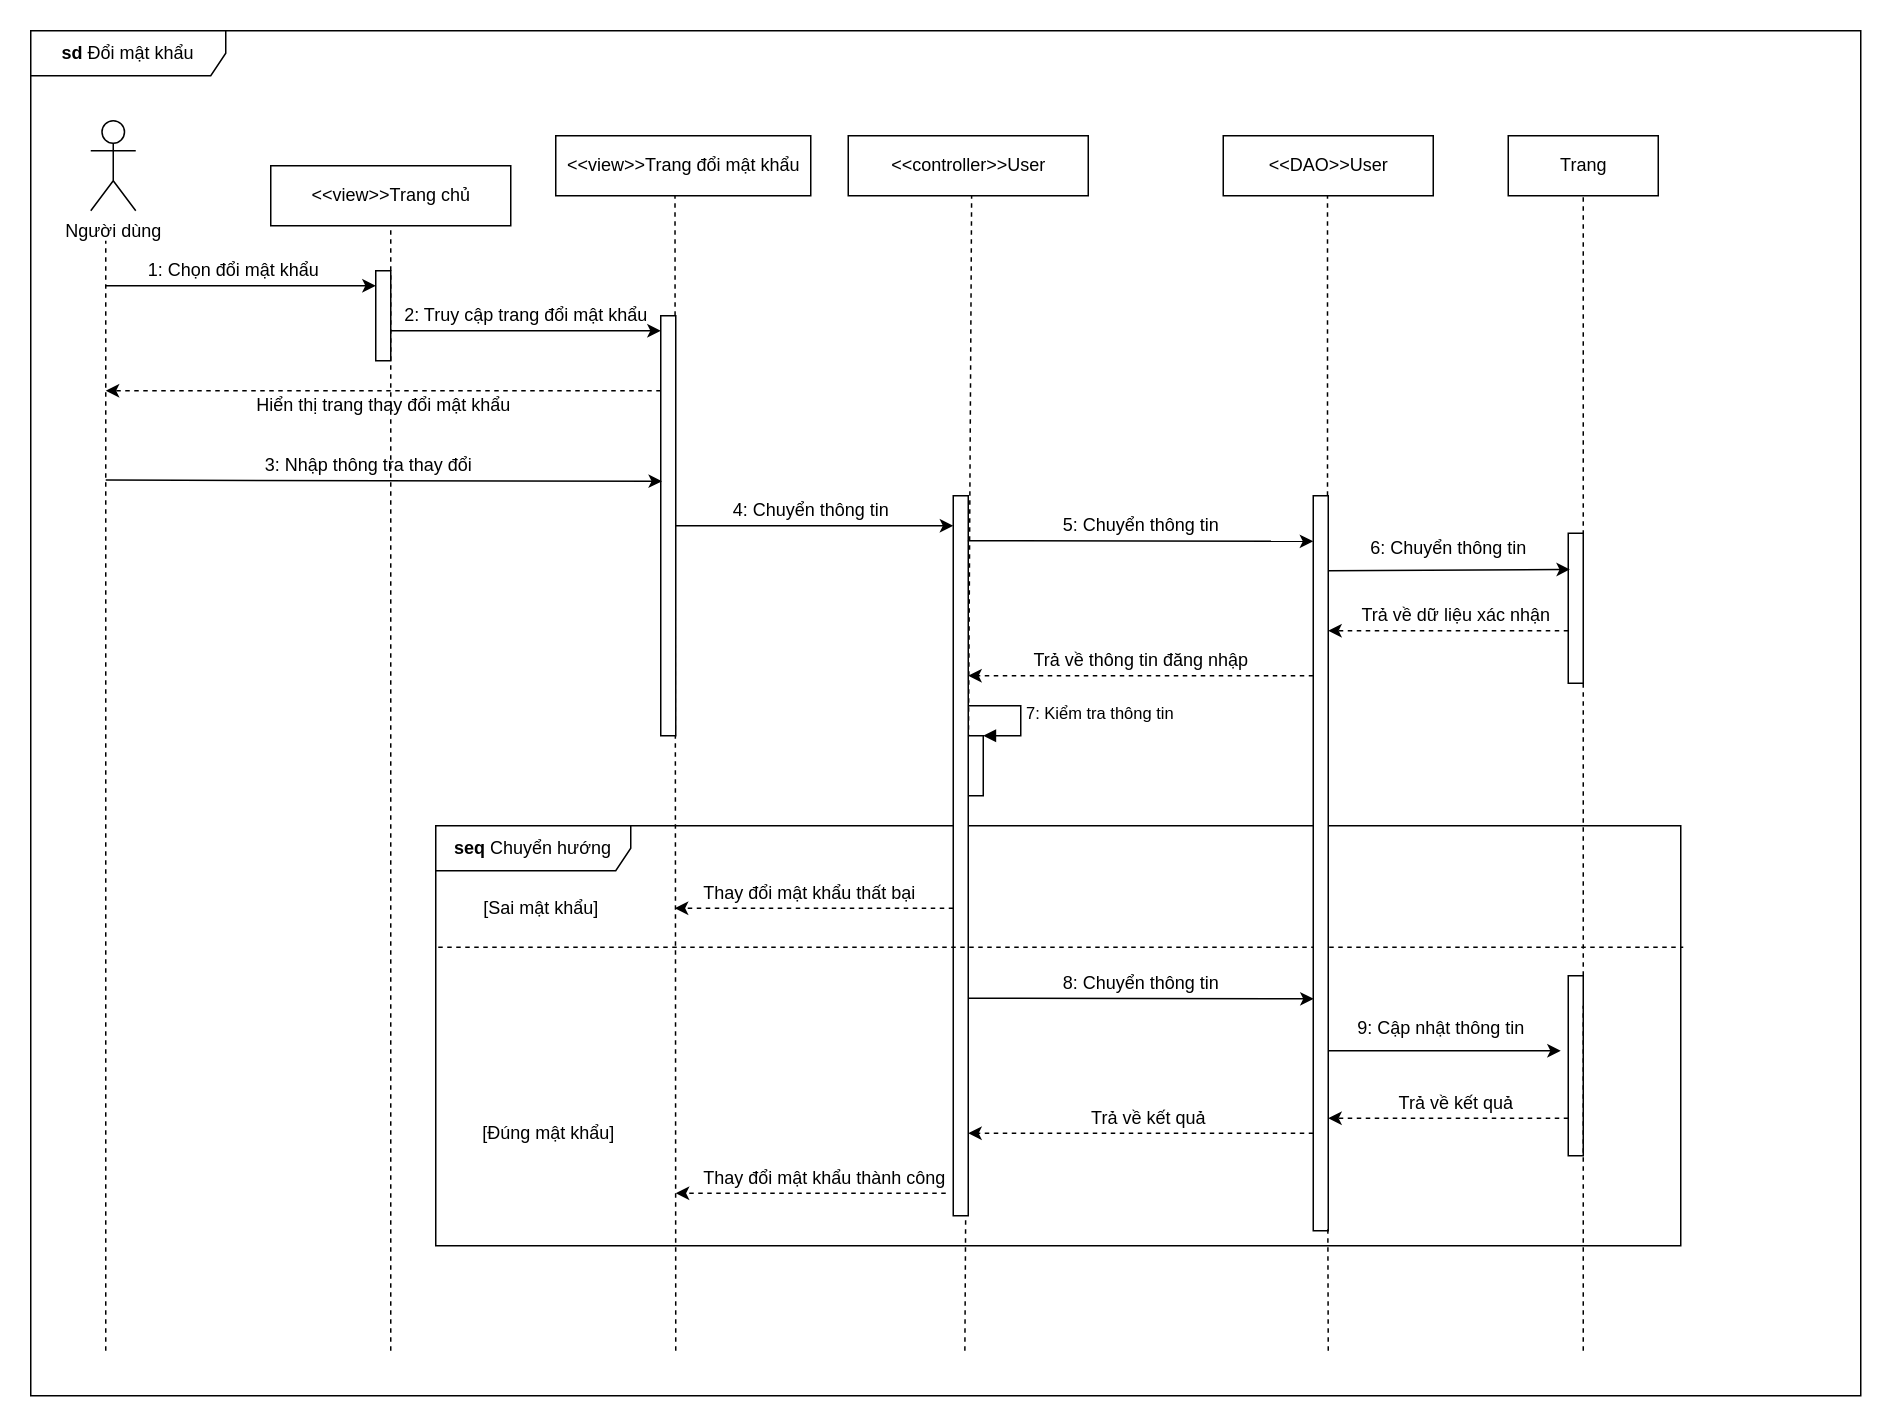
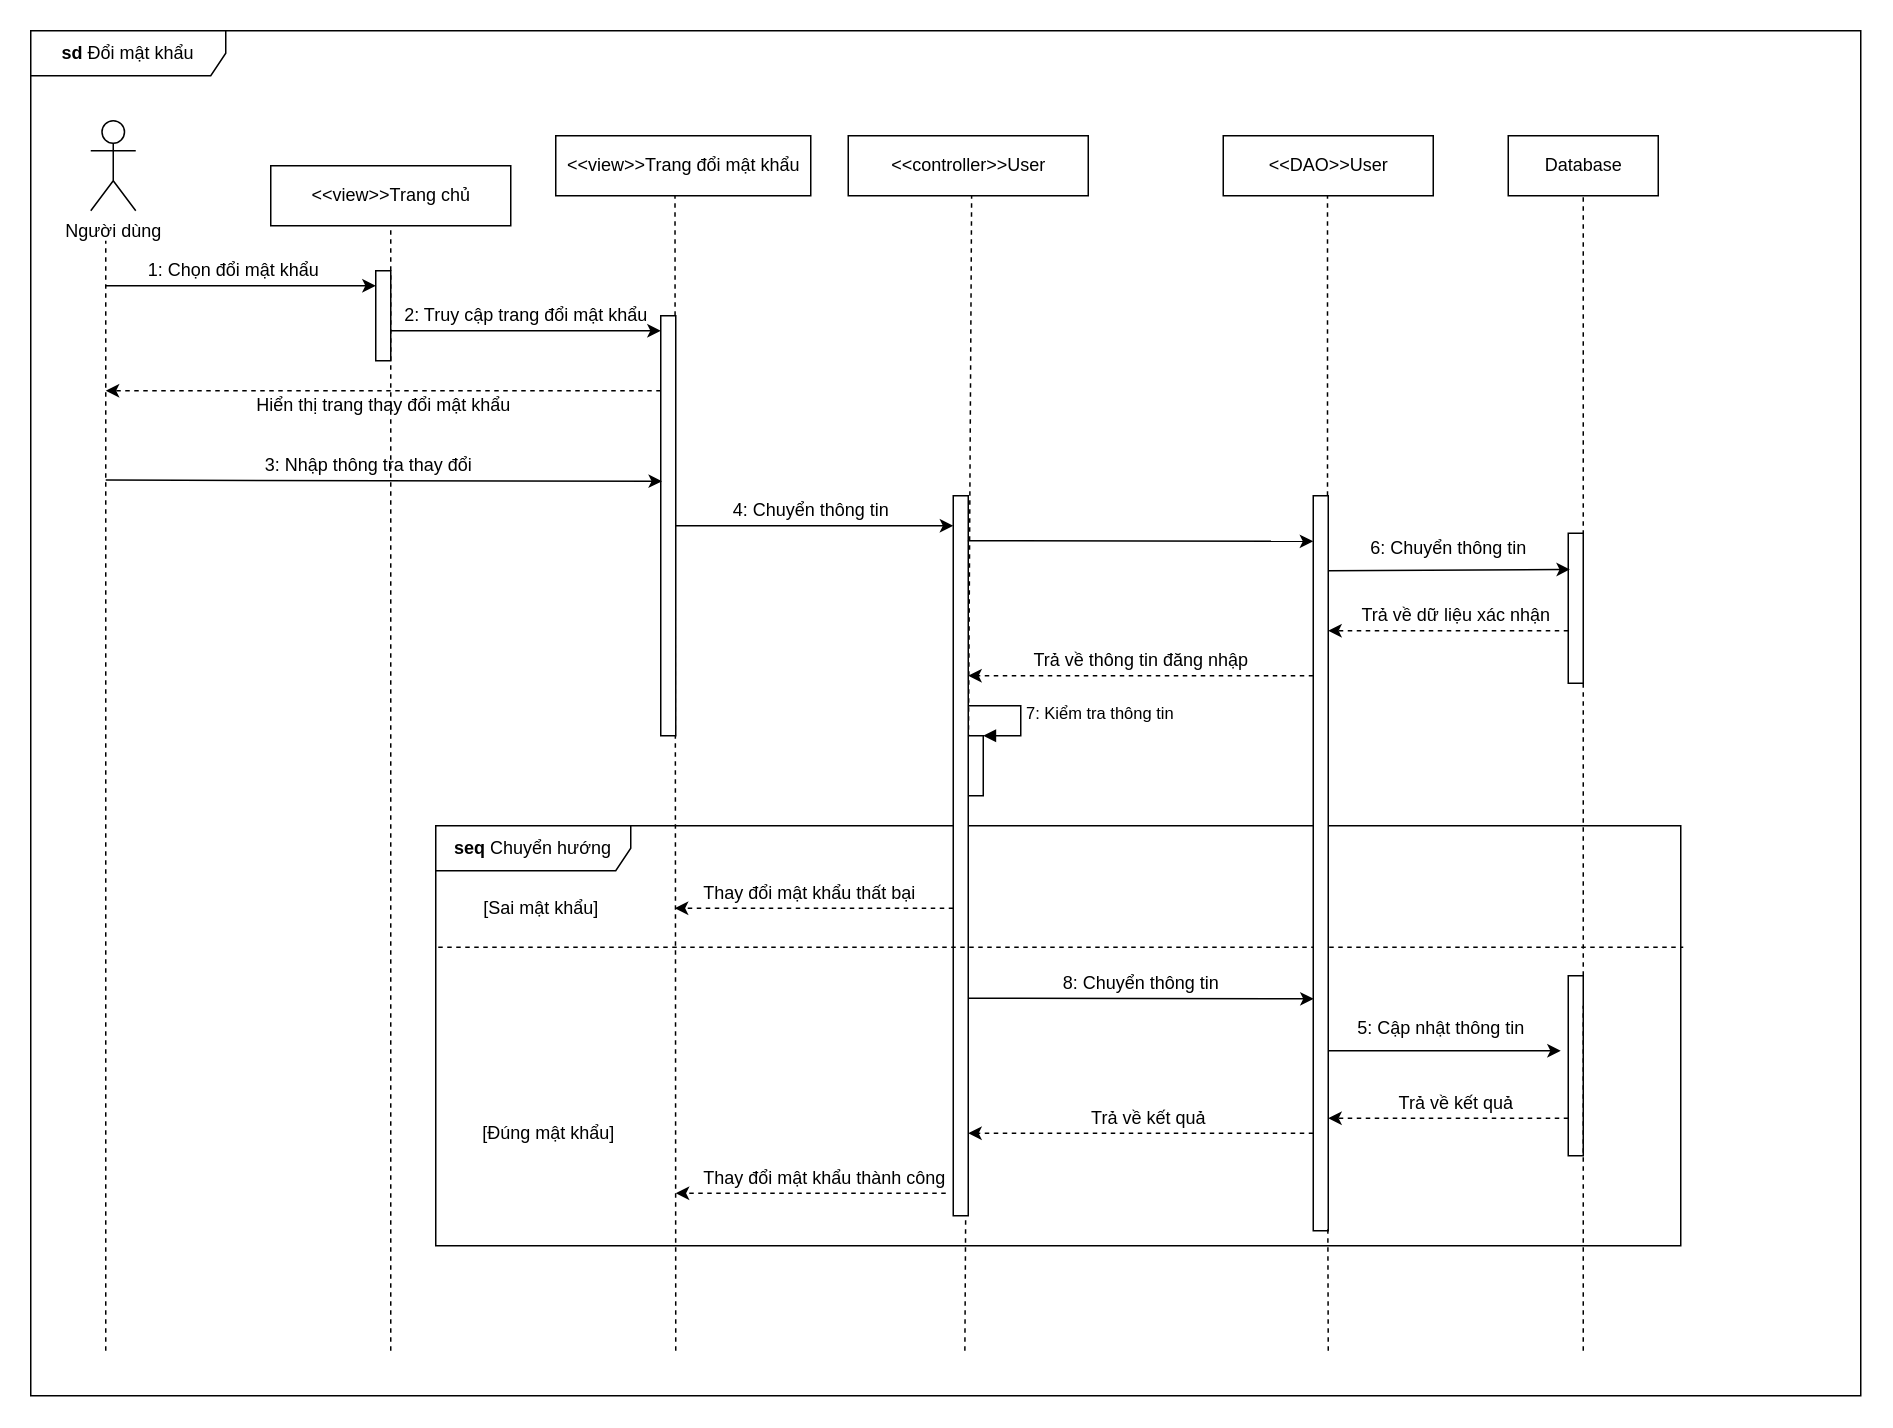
(1584, 166) -> (1584, 166)
(1141, 526) -> none
(1442, 1028) -> (1442, 1028)
